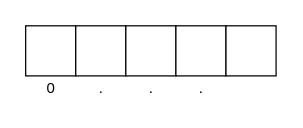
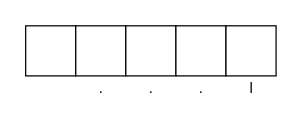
(51, 88) -> none
none -> (251, 88)
